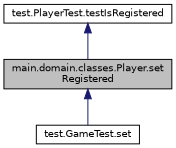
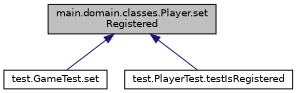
(88, 46) -> (178, 55)
